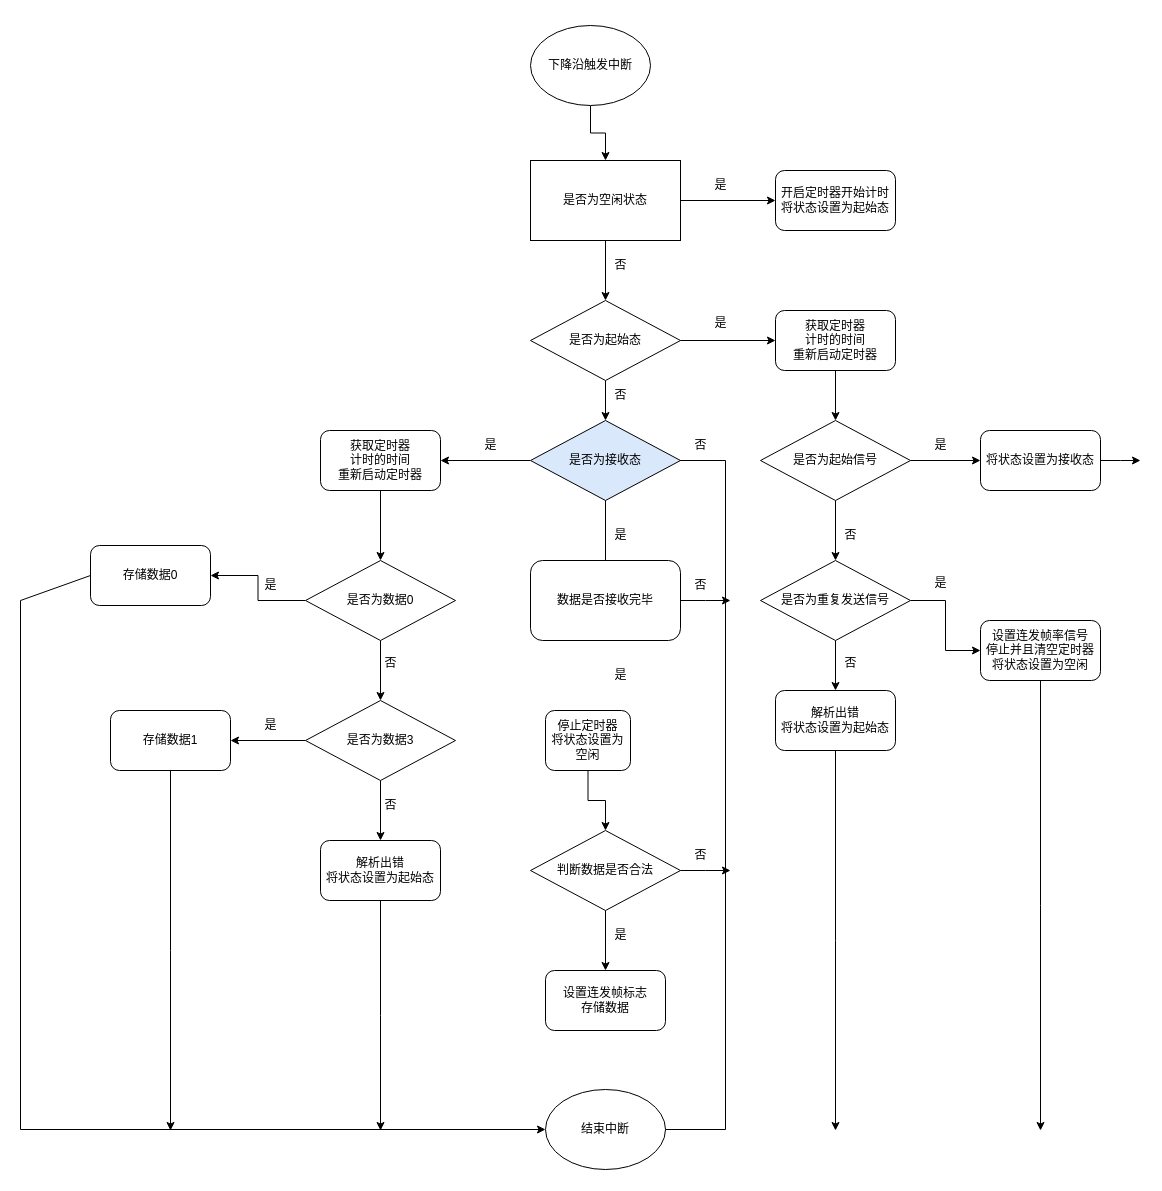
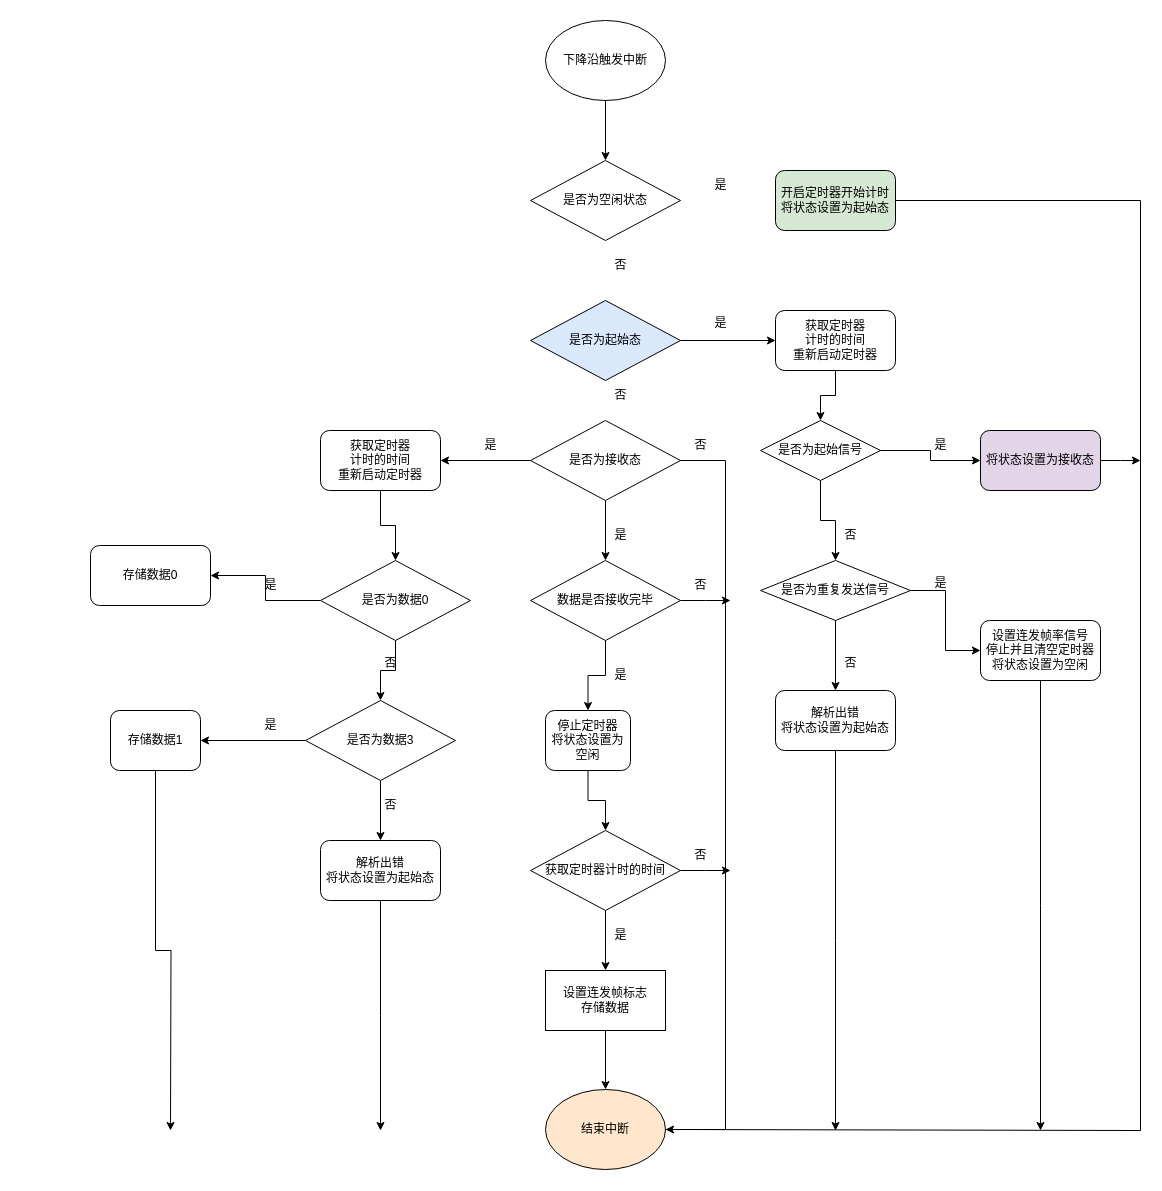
(591, 66) -> (606, 61)
(606, 201) -> (606, 201)
(725, 201) -> none
(836, 201) -> (836, 201)
(606, 267) -> none
(606, 341) -> (606, 341)
(606, 397) -> none
(606, 461) -> (606, 461)
(836, 461) -> (821, 451)
(1041, 461) -> (1041, 461)
(606, 555) -> (606, 552)
(381, 601) -> (396, 601)
(606, 601) -> (606, 601)
(836, 601) -> (836, 591)
none -> (600, 676)
(171, 741) -> (156, 741)
none -> (1141, 750)
(606, 871) -> (606, 871)
(606, 1001) -> (606, 1001)
none -> (606, 1057)
(21, 1087) -> none
(606, 1130) -> (606, 1130)
